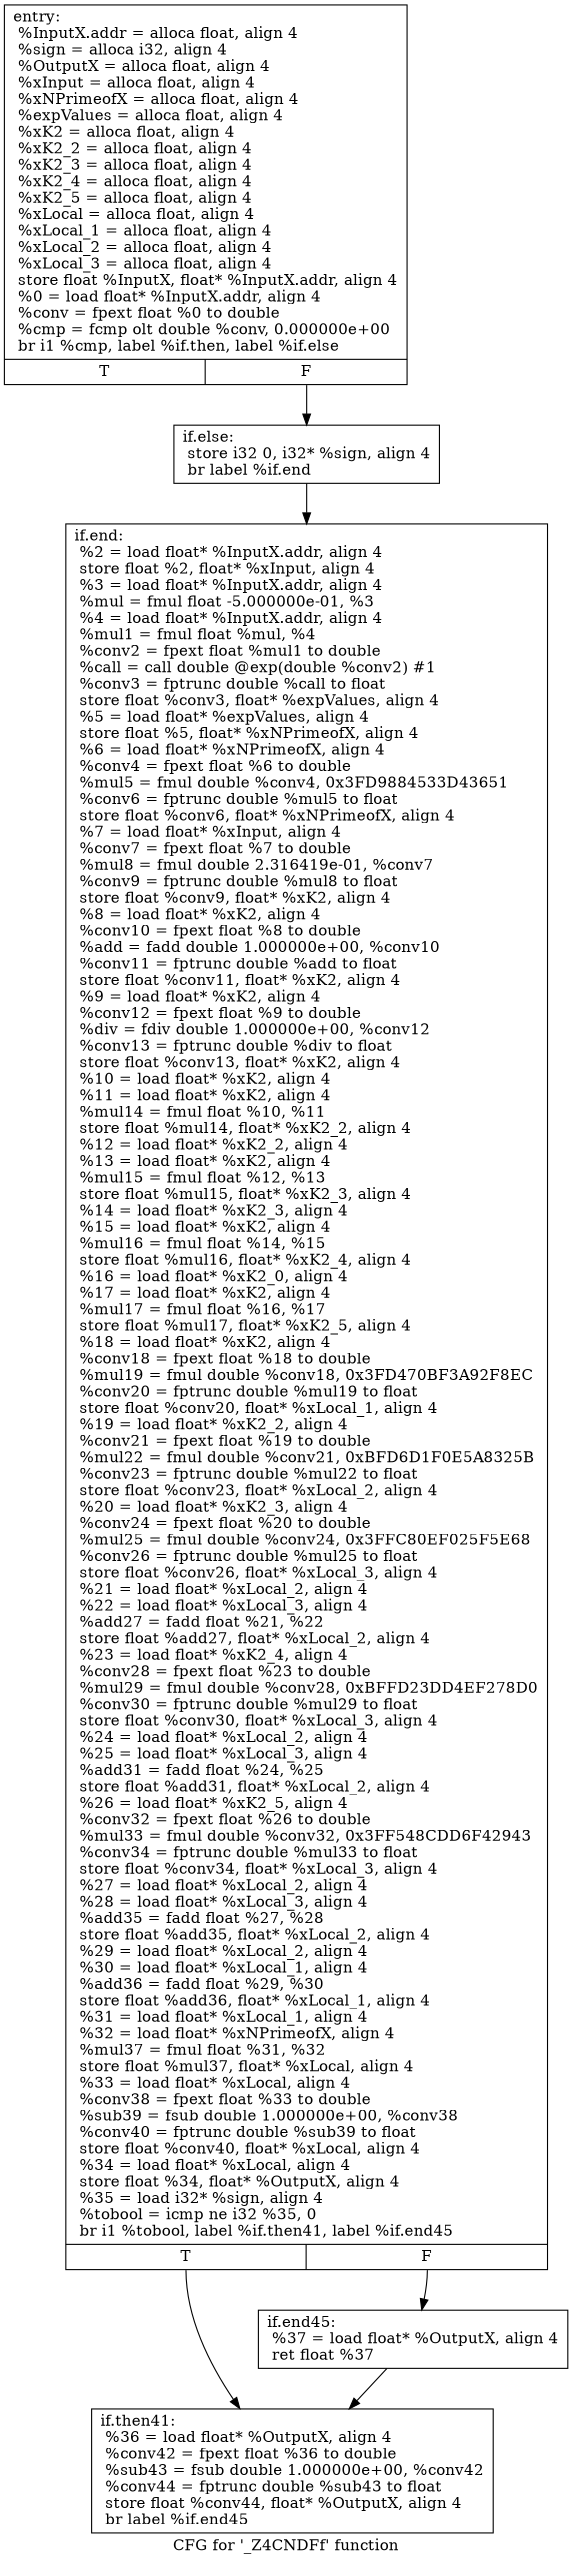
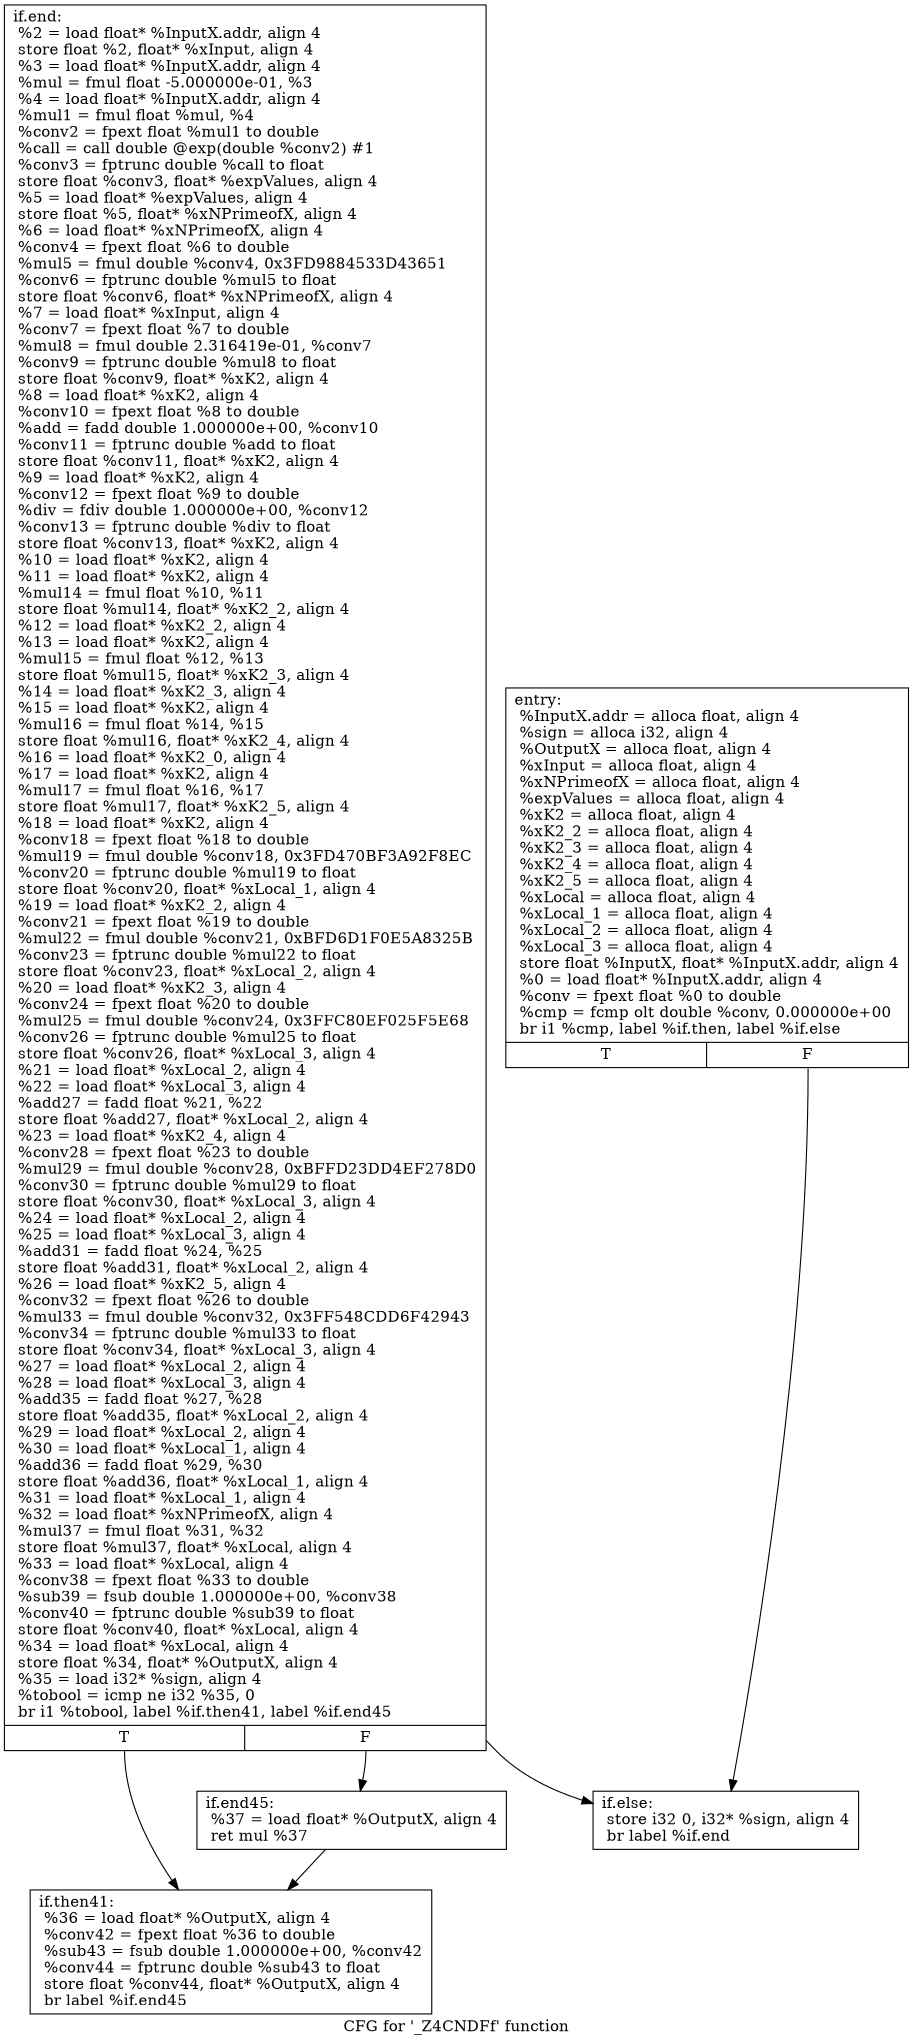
(307, 498) -> (530, 1777)
(321, 2355) -> (257, 1836)
